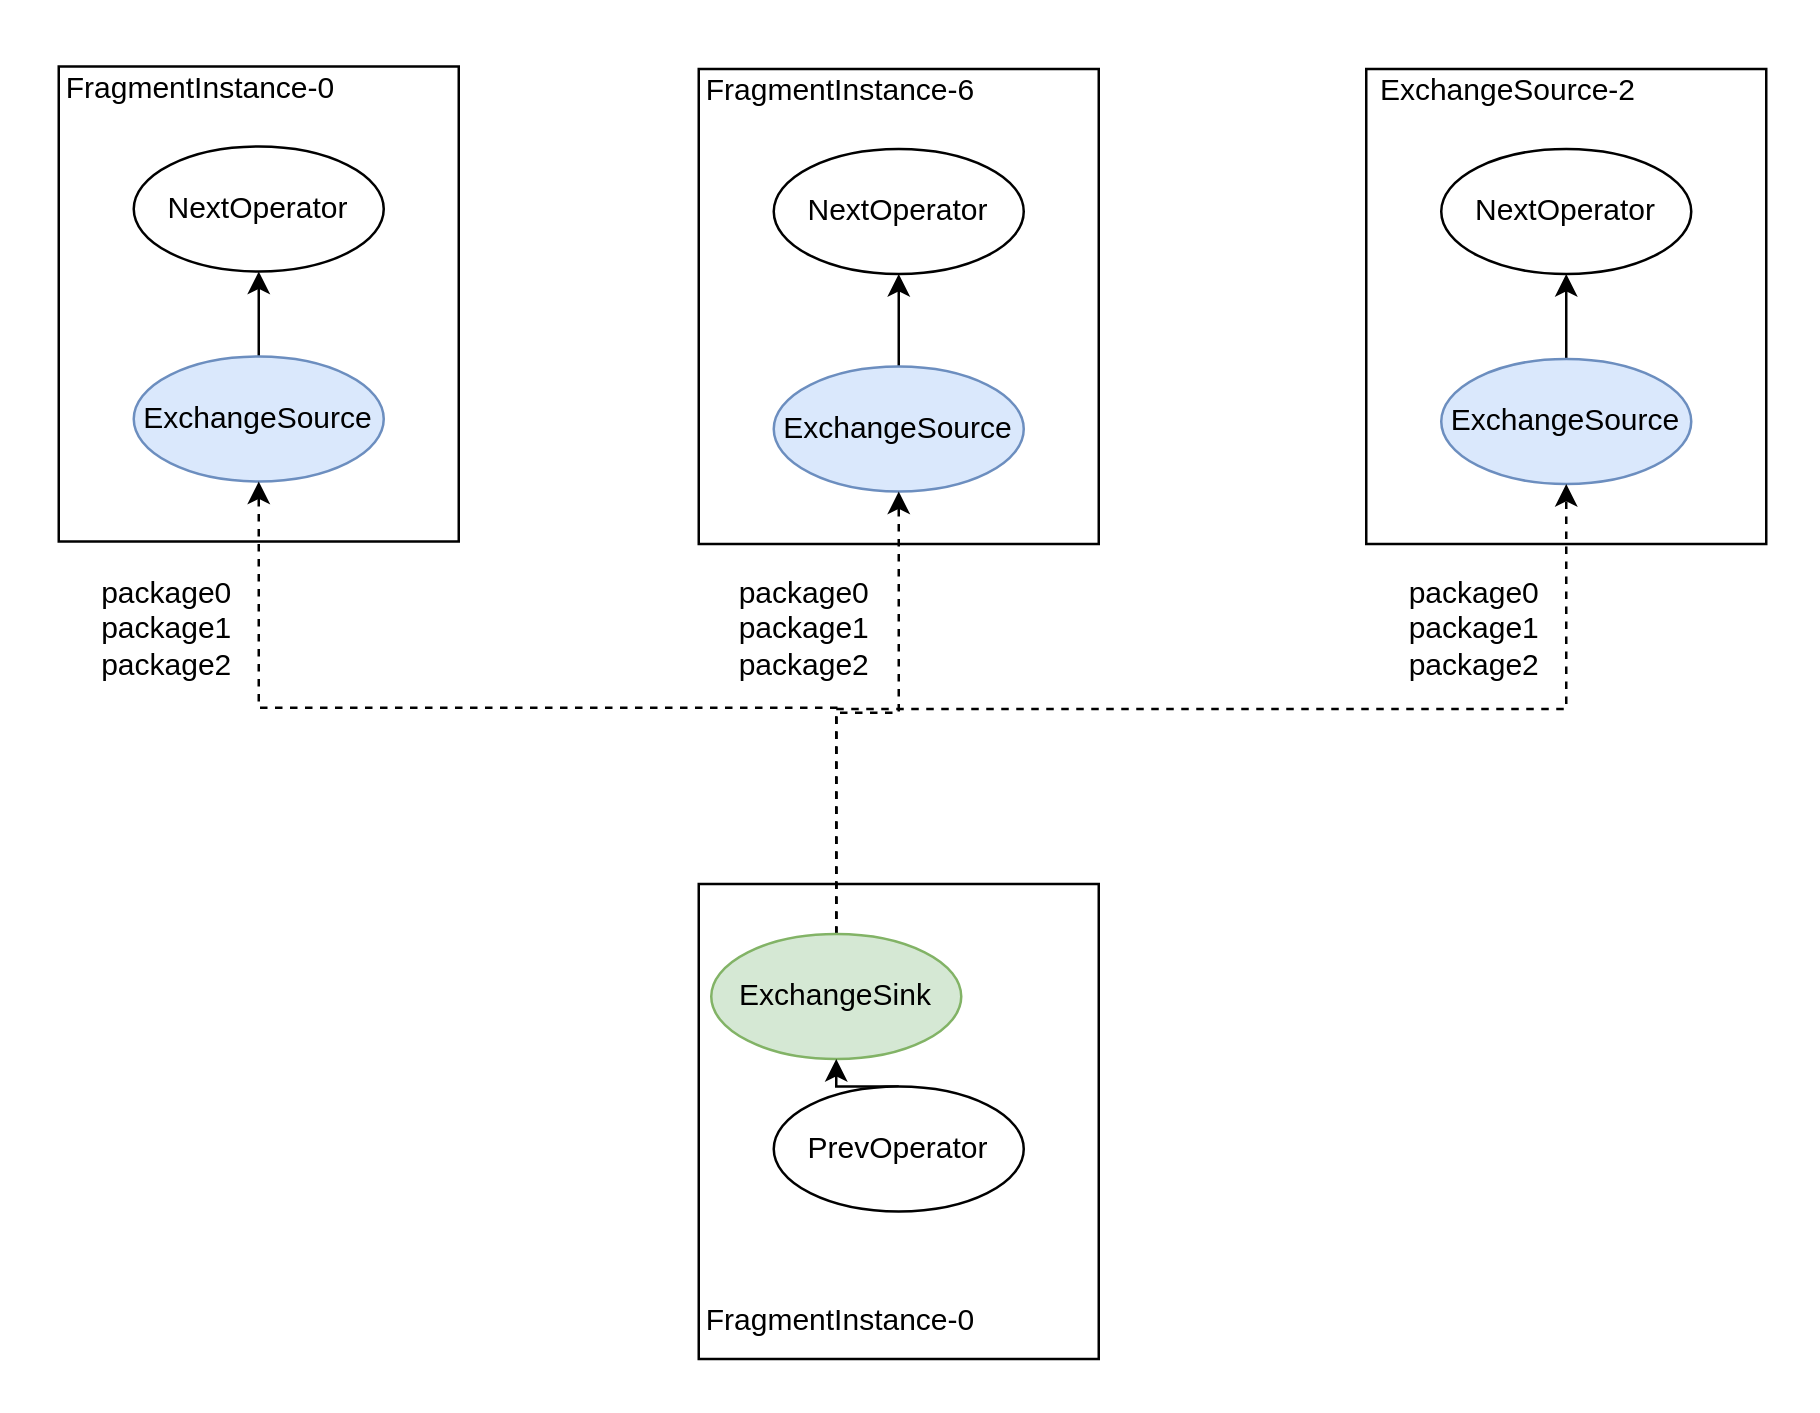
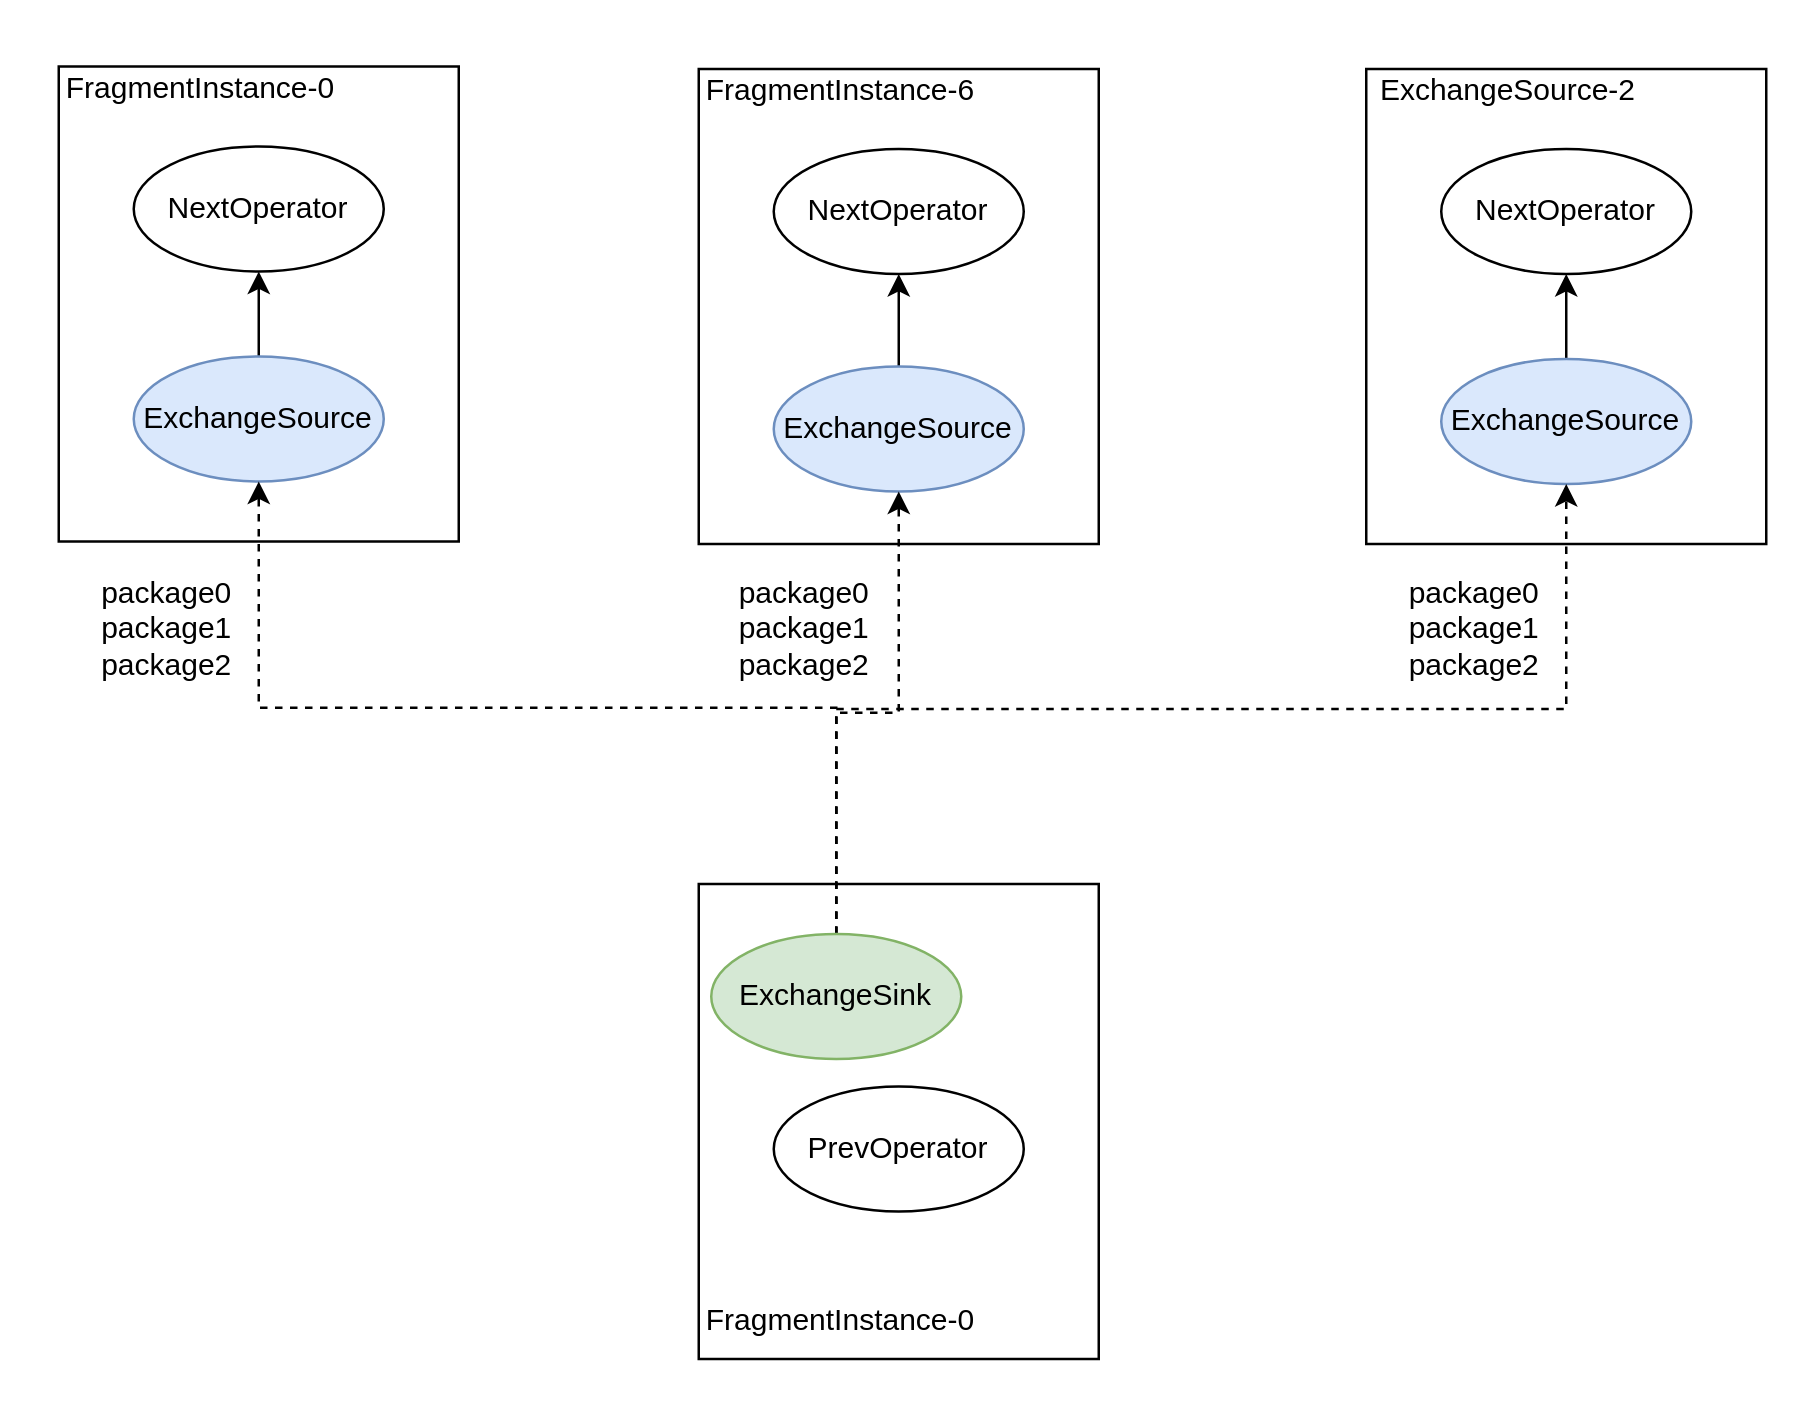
(855, 1086) -> none
